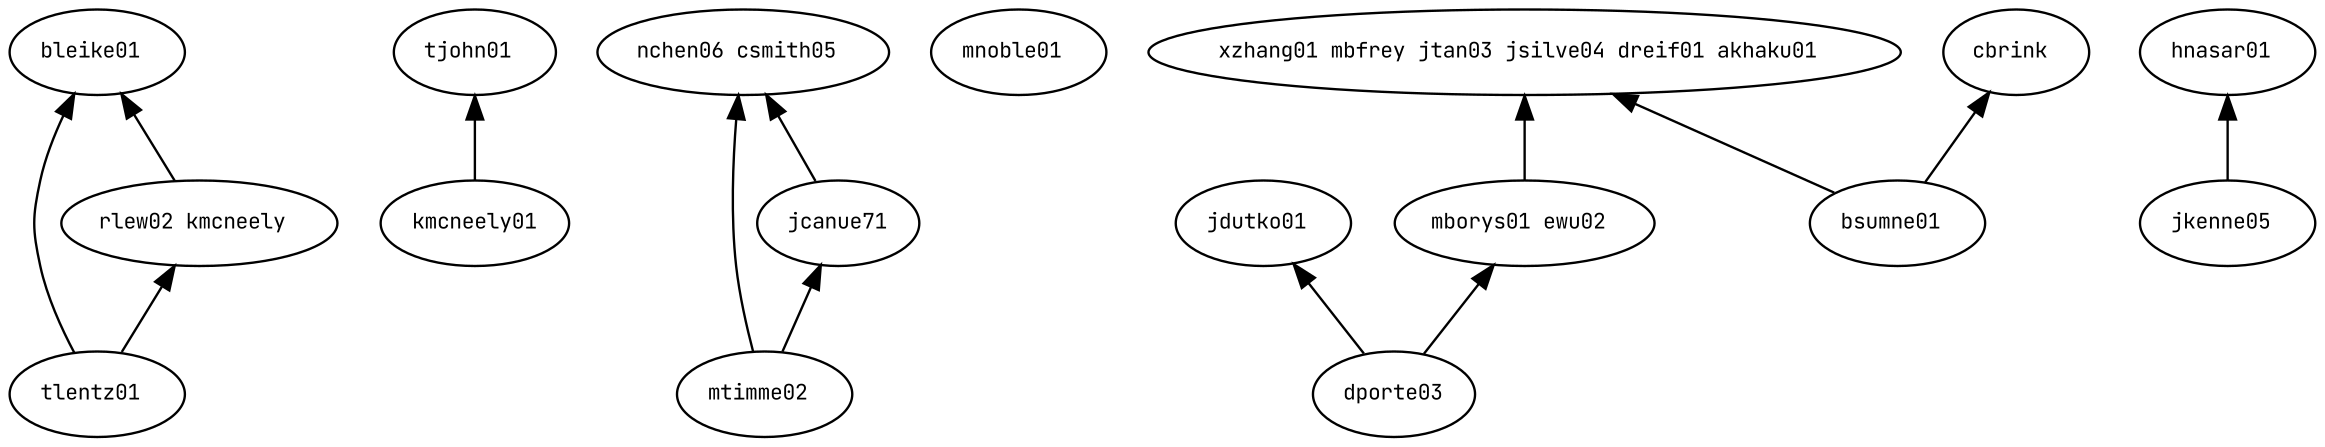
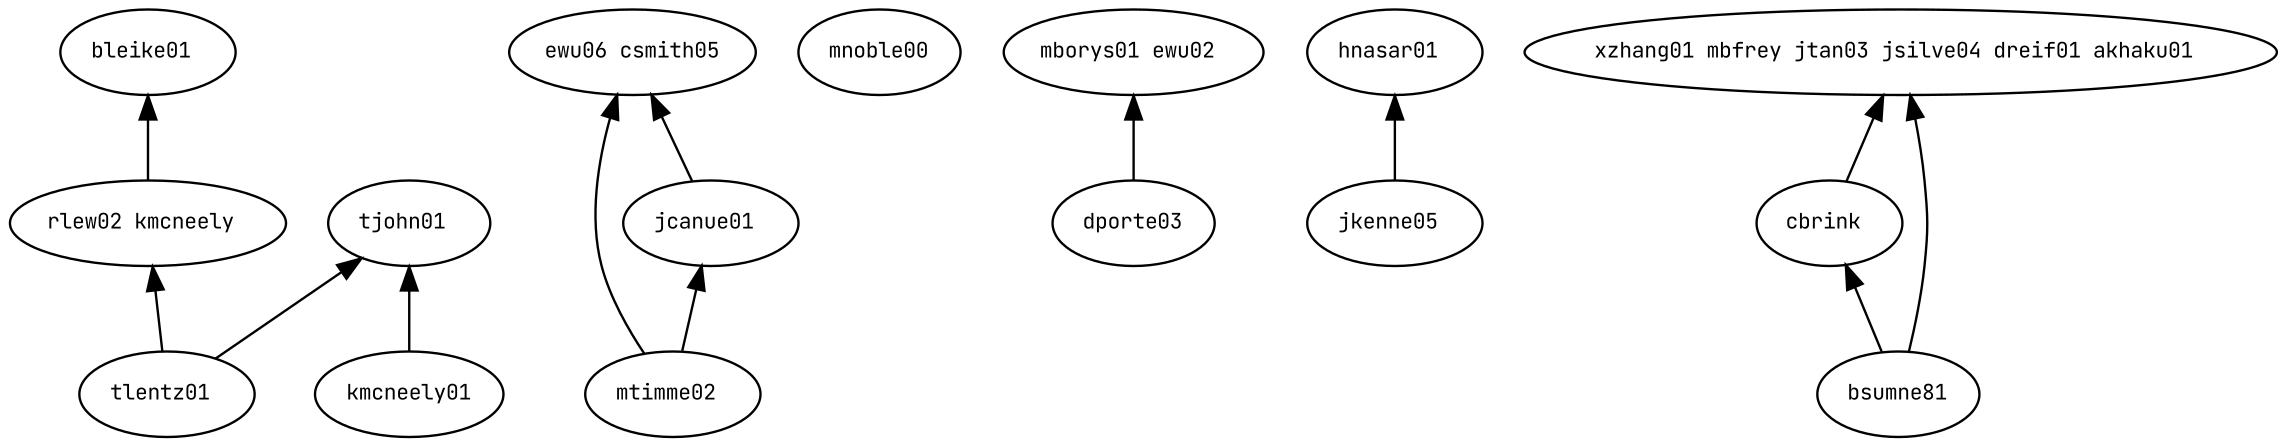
(743, 52) -> (632, 52)
(1019, 52) -> (879, 52)
(1525, 150) -> (1860, 150)
(838, 223) -> (711, 223)
(1263, 223) -> none
(1898, 223) -> (1898, 394)
(35, 235) -> (279, 315)
